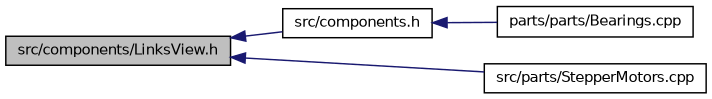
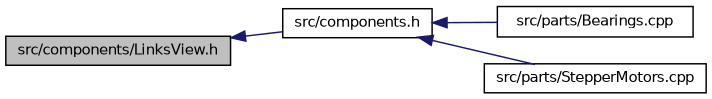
(595, 22) -> (595, 22)
(365, 65) -> (484, 52)
